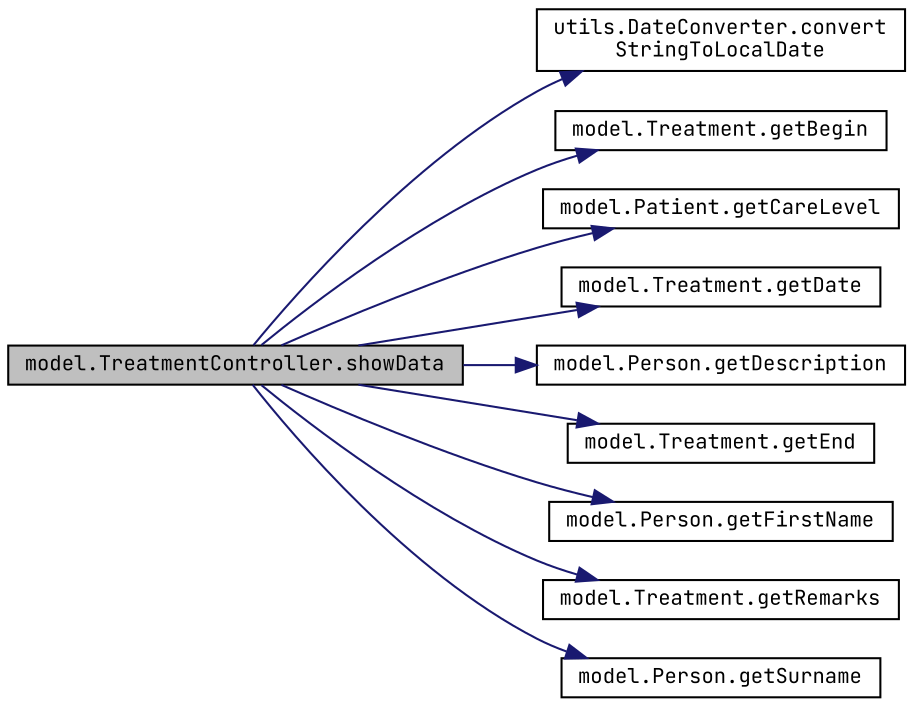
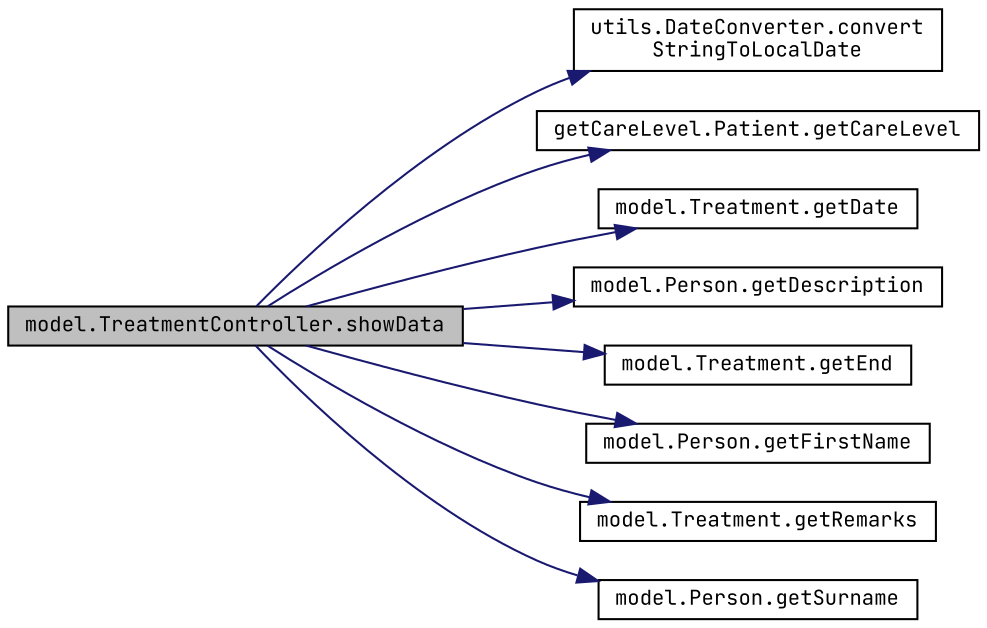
(721, 131) -> none
(721, 209) -> (758, 131)
